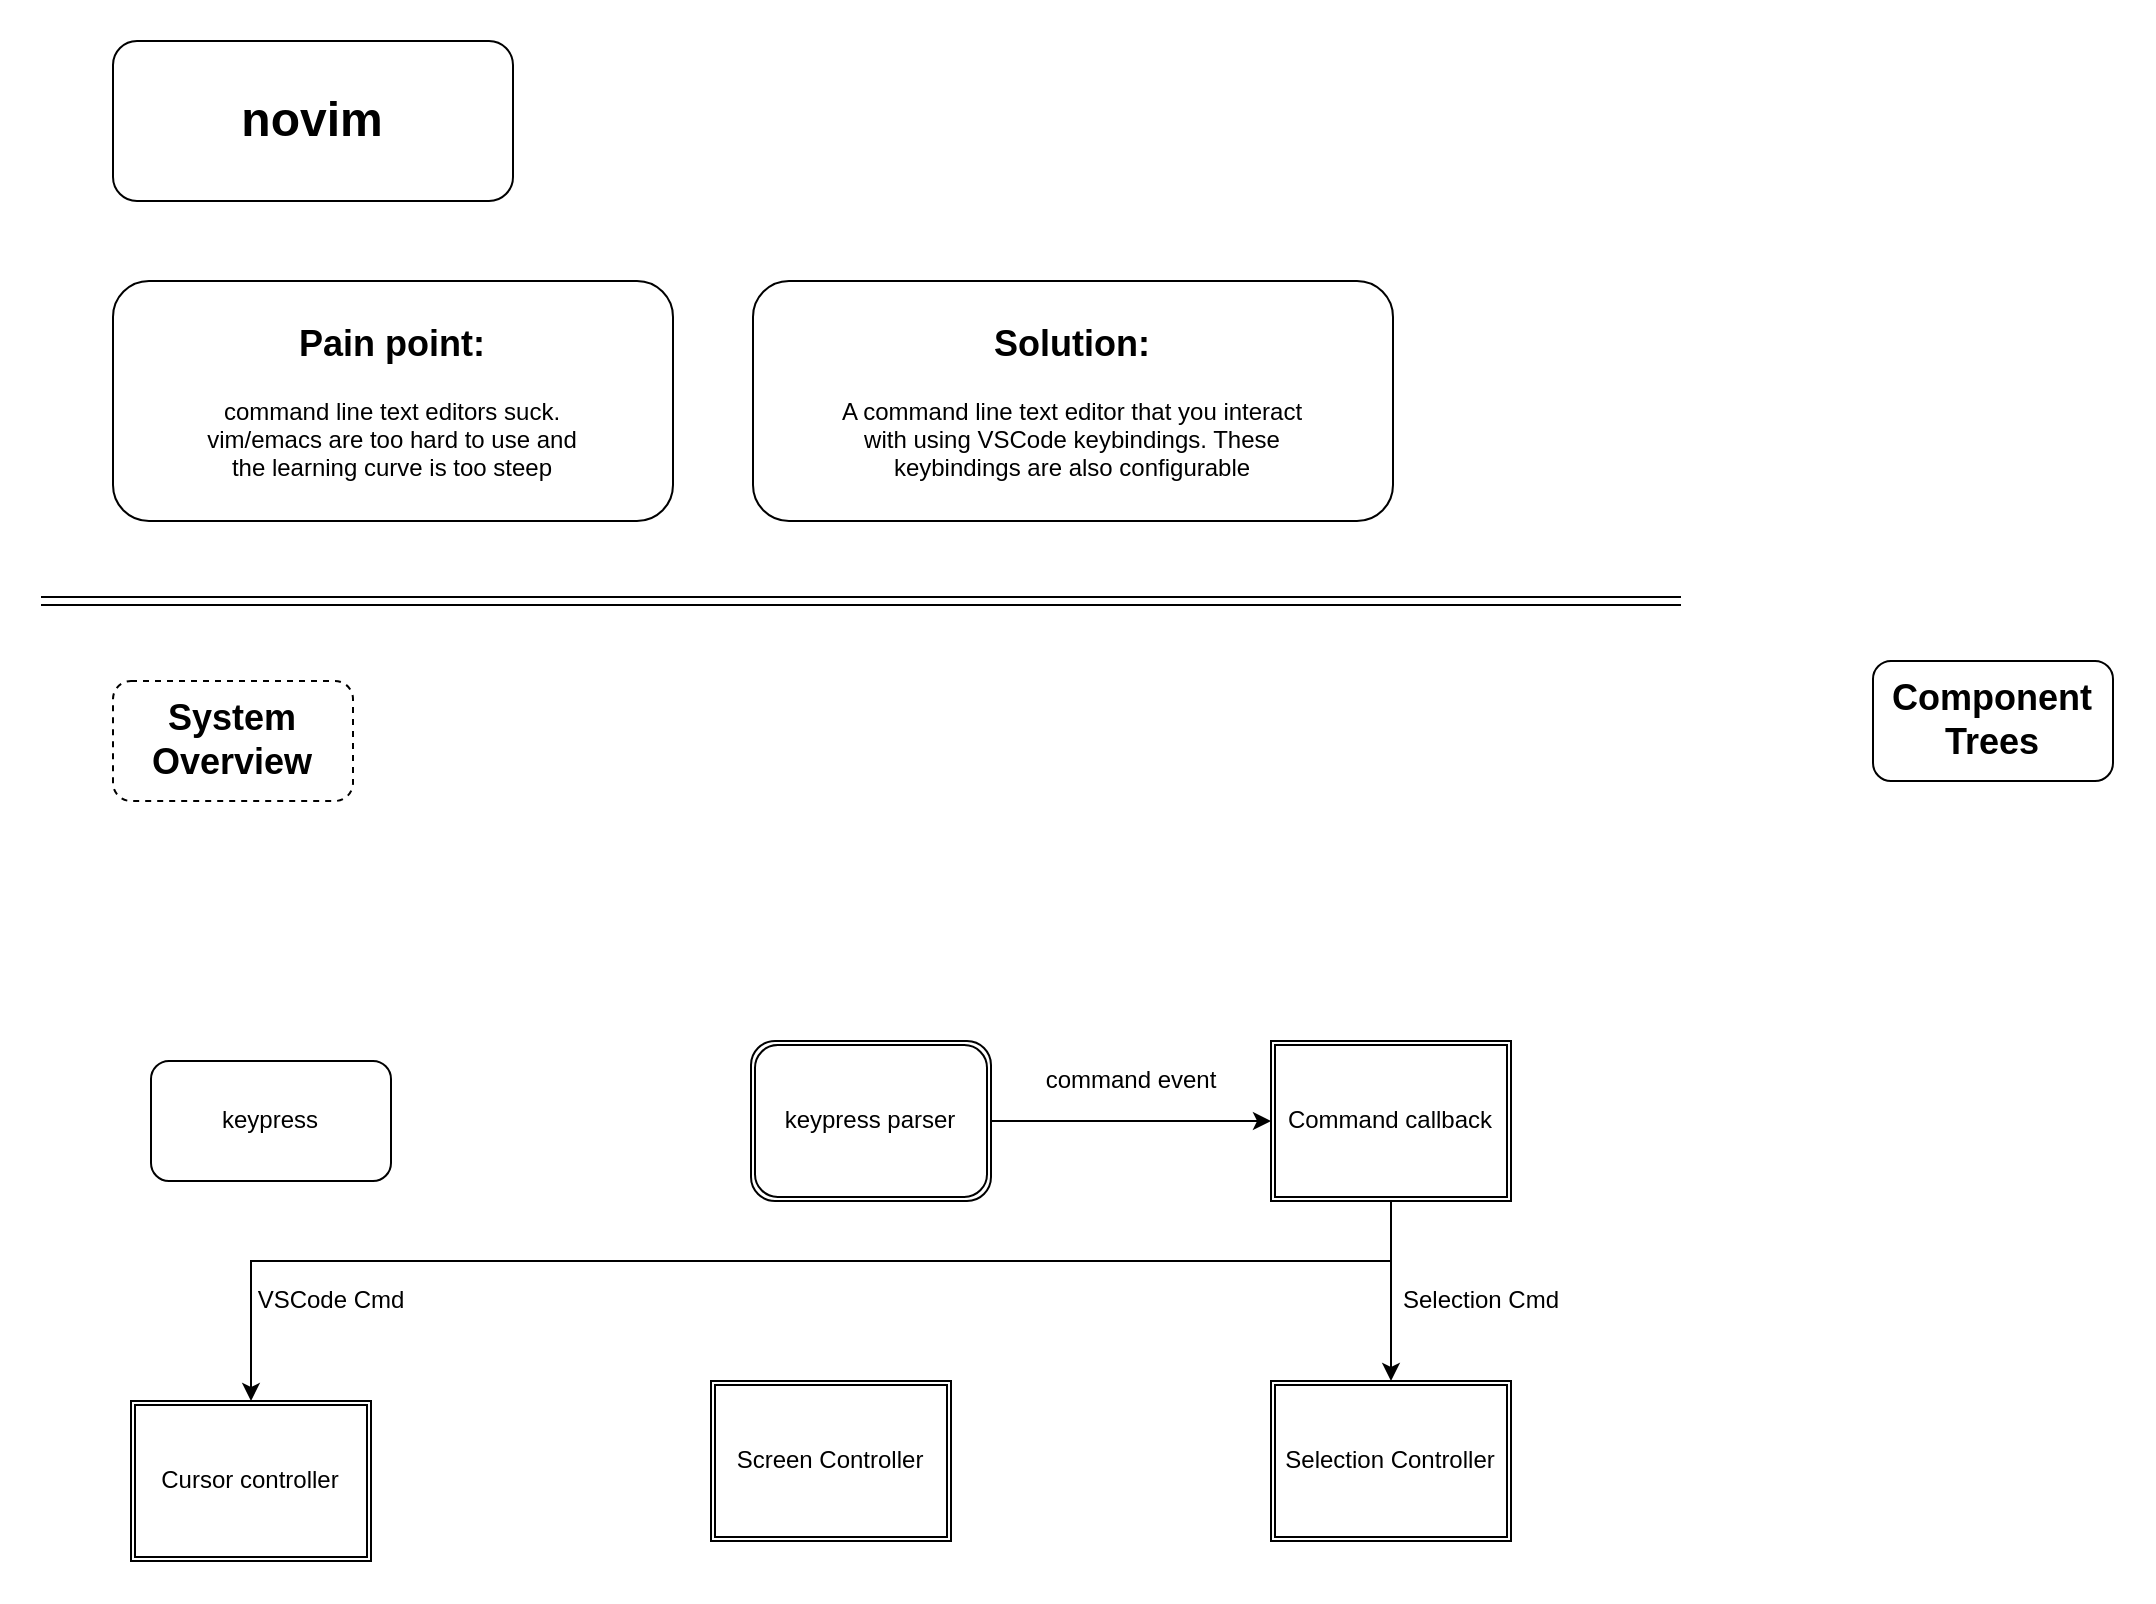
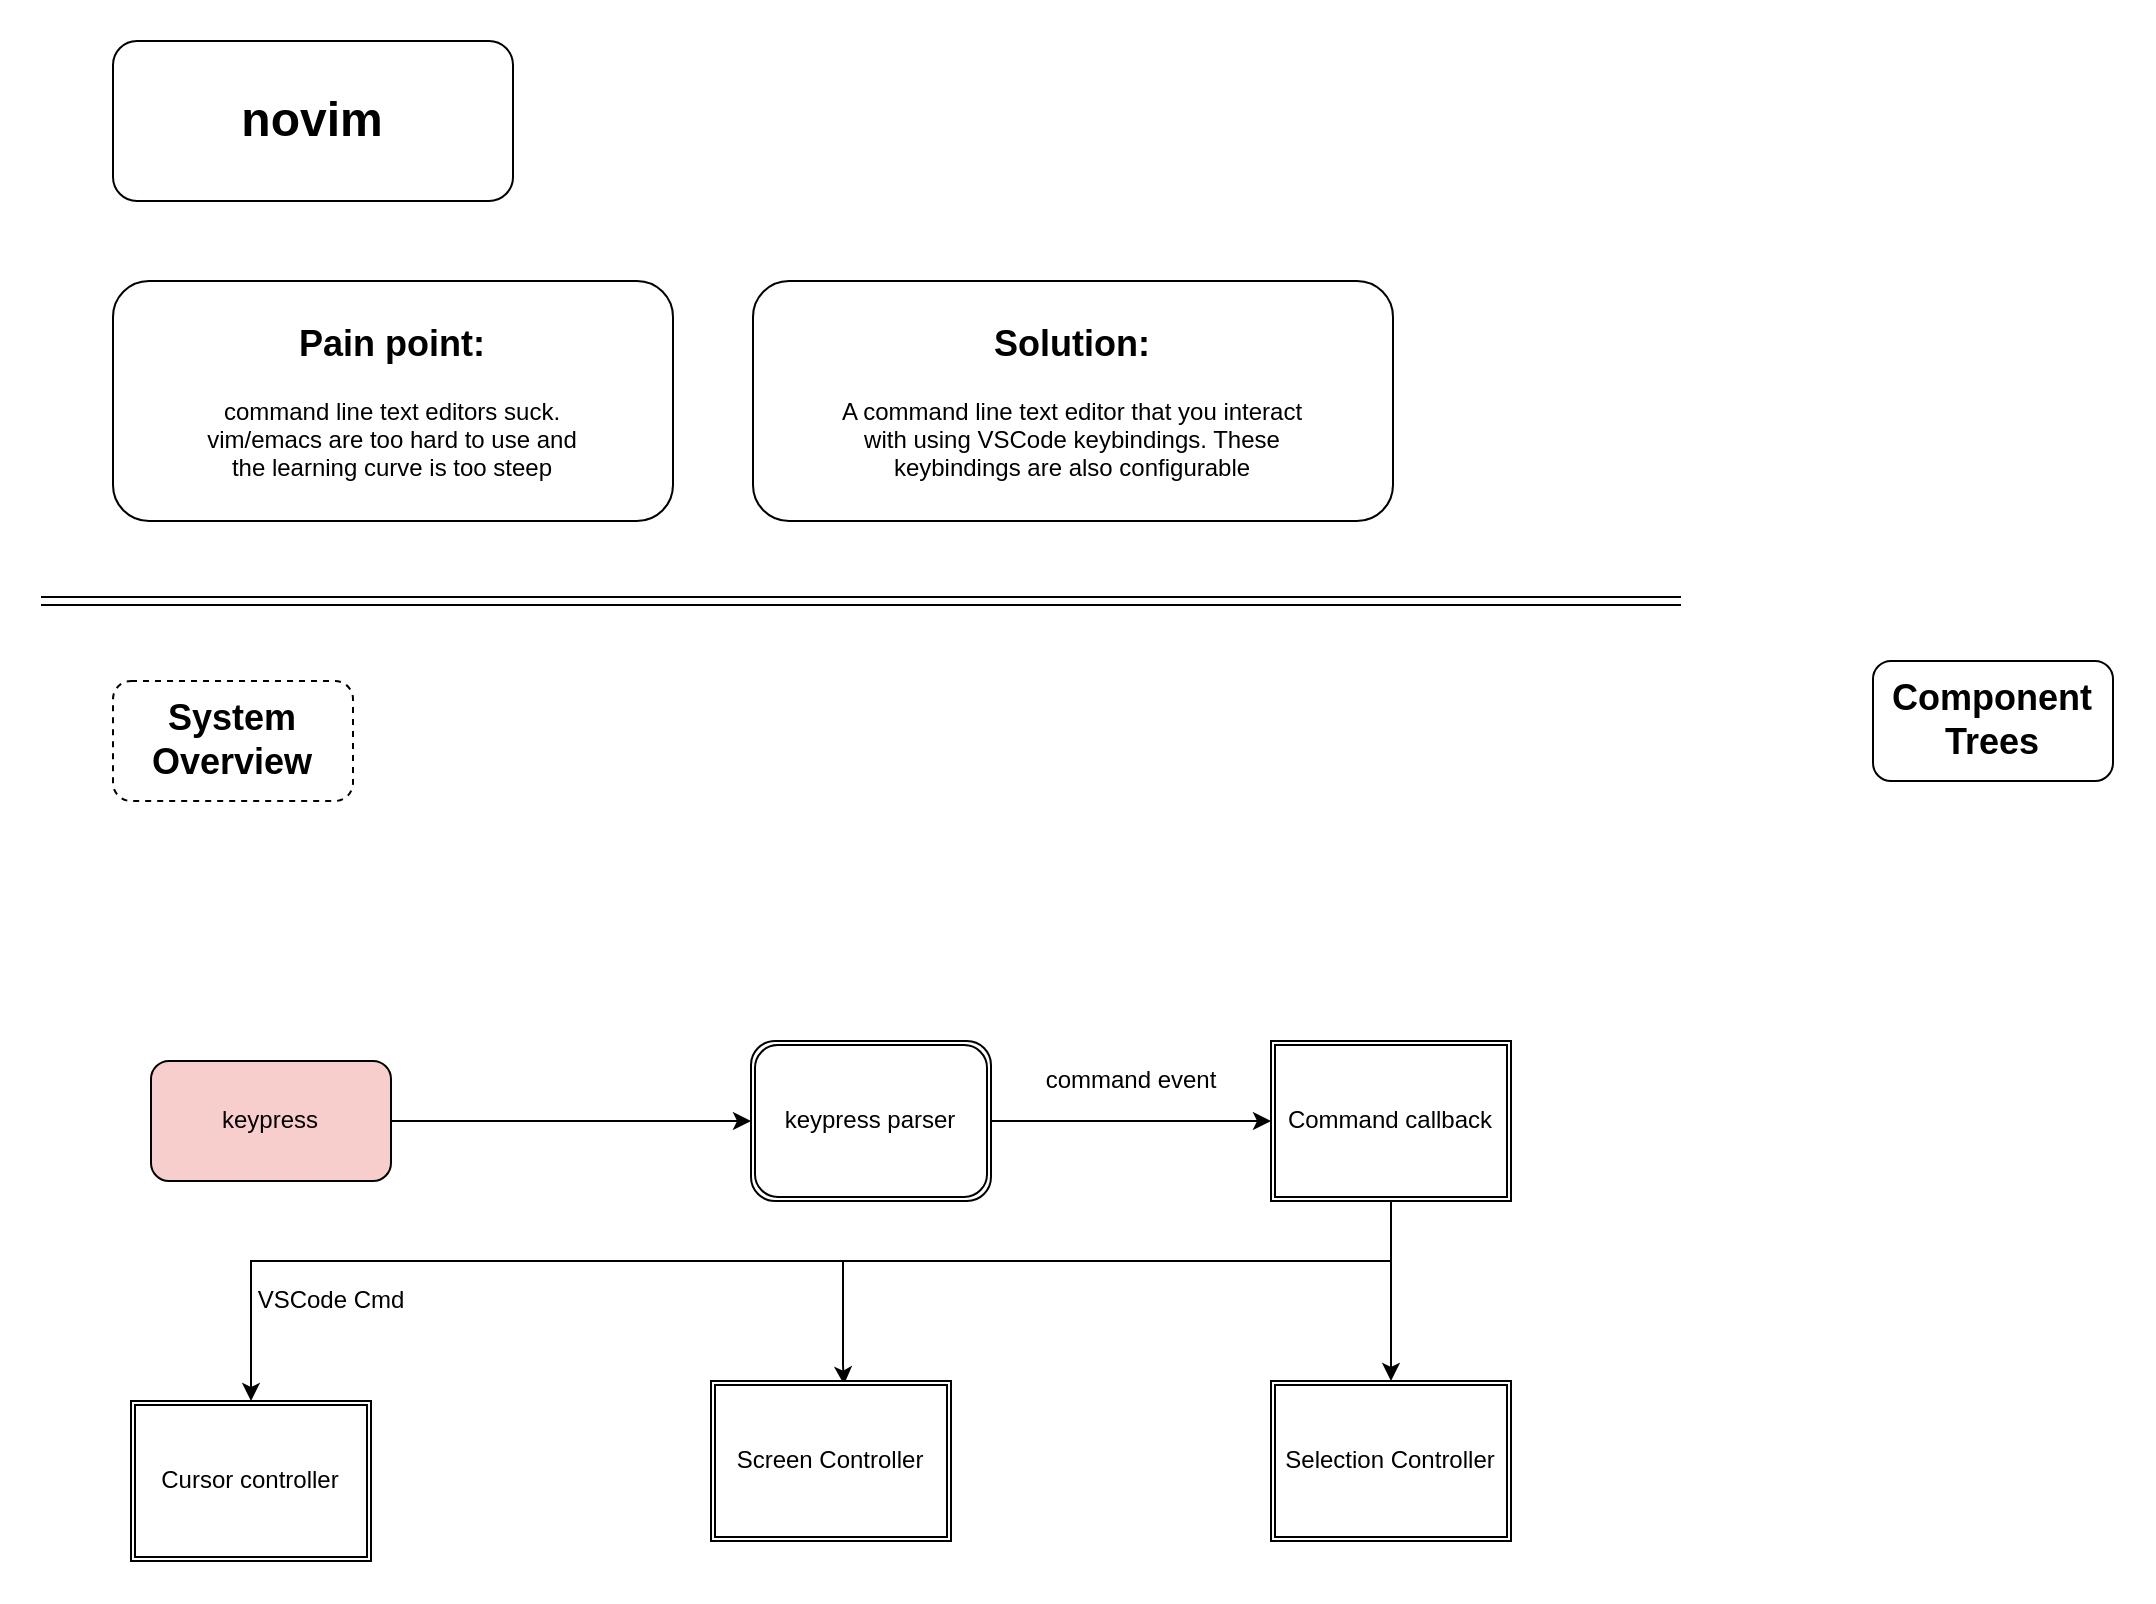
(271, 1121) -> (271, 1121)
none -> (564, 1121)
(1481, 1301) -> none
none -> (843, 1317)
